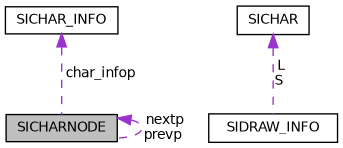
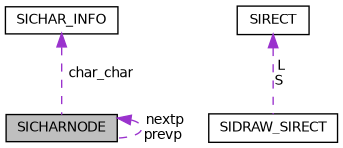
(273, 20) -> (273, 20)
(99, 74) -> (99, 74)
(273, 128) -> (273, 128)
